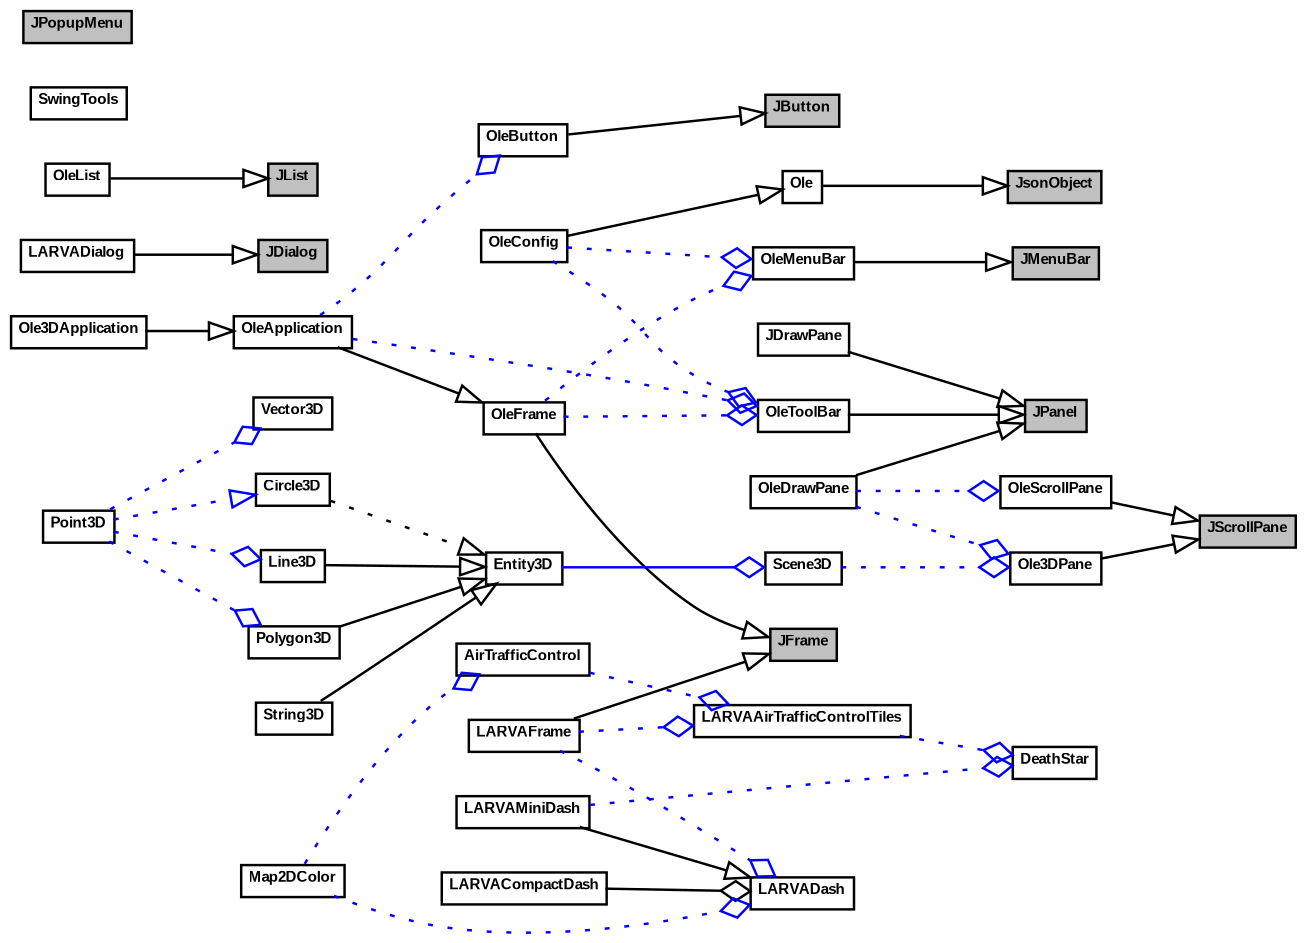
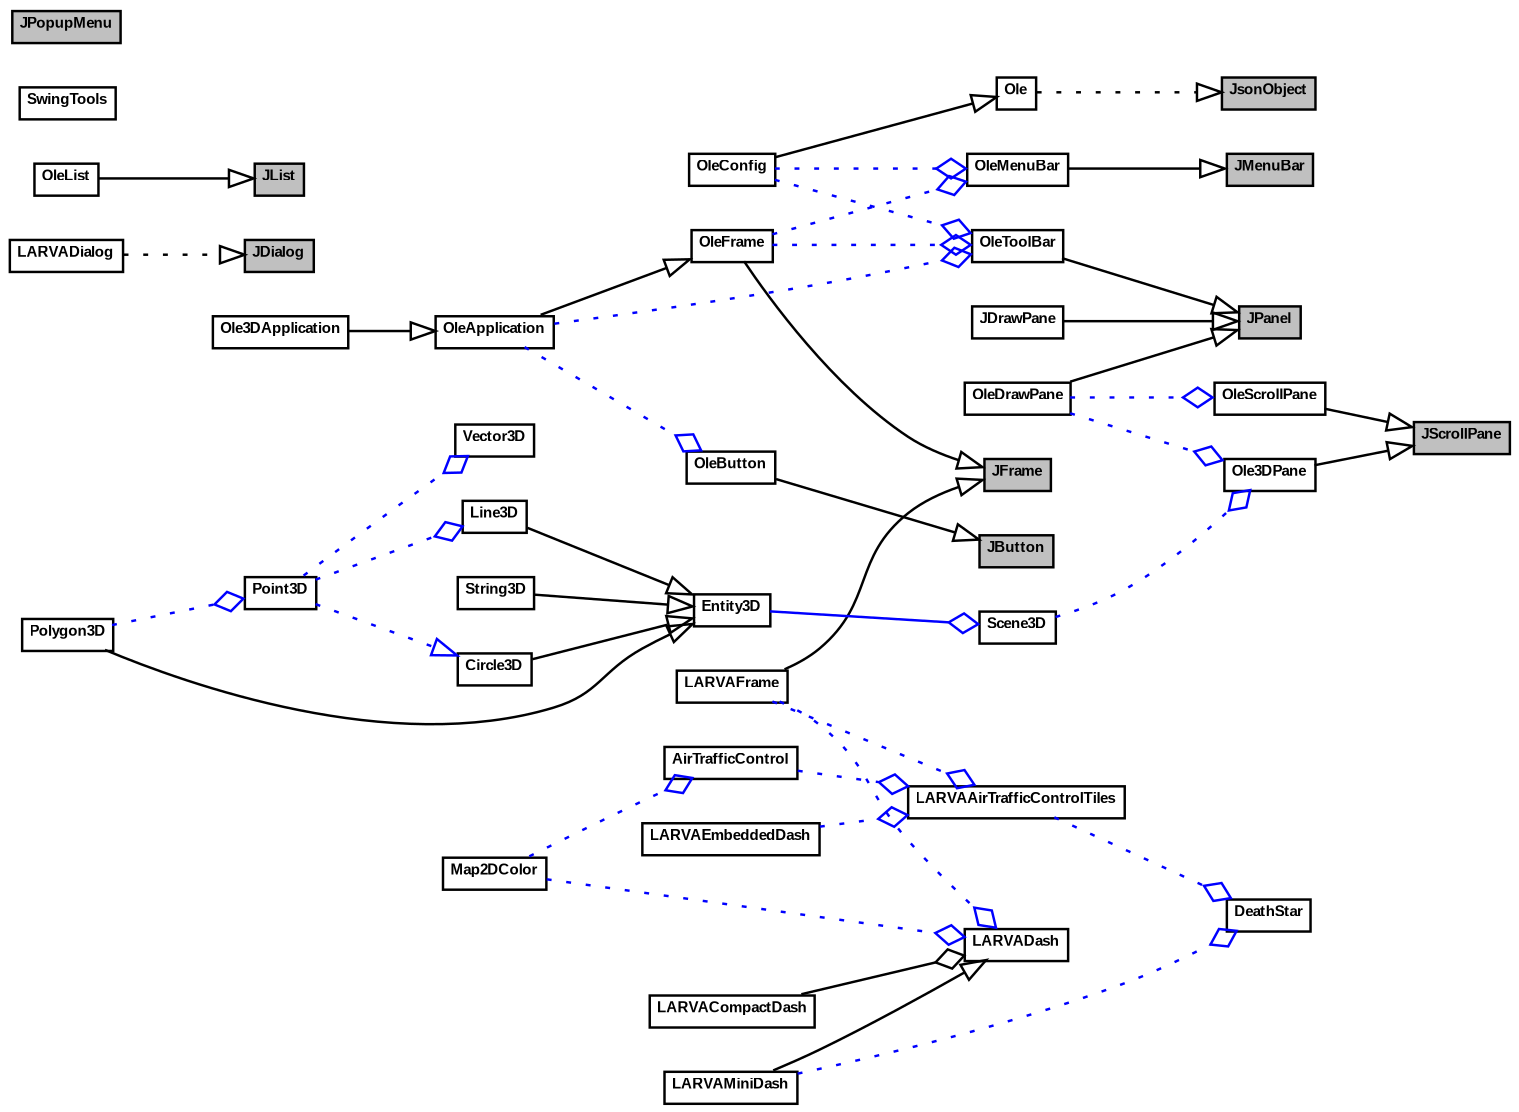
(902, 186) -> (1117, 92)
(183, 255) -> (171, 255)
(395, 523) -> (600, 642)
(172, 576) -> (163, 615)
none -> (731, 838)
